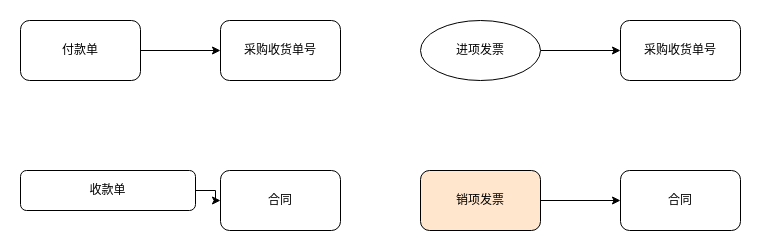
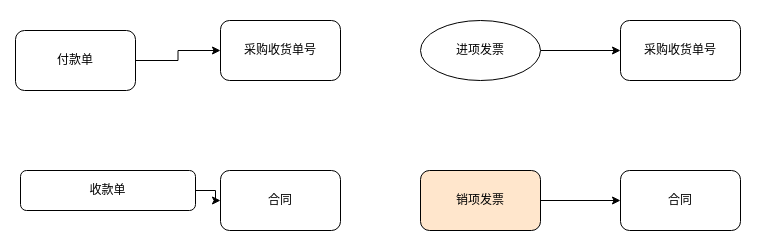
(81, 51) -> (76, 61)
